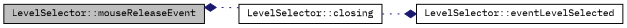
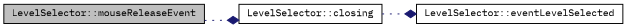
(228, 8) -> (216, 20)
